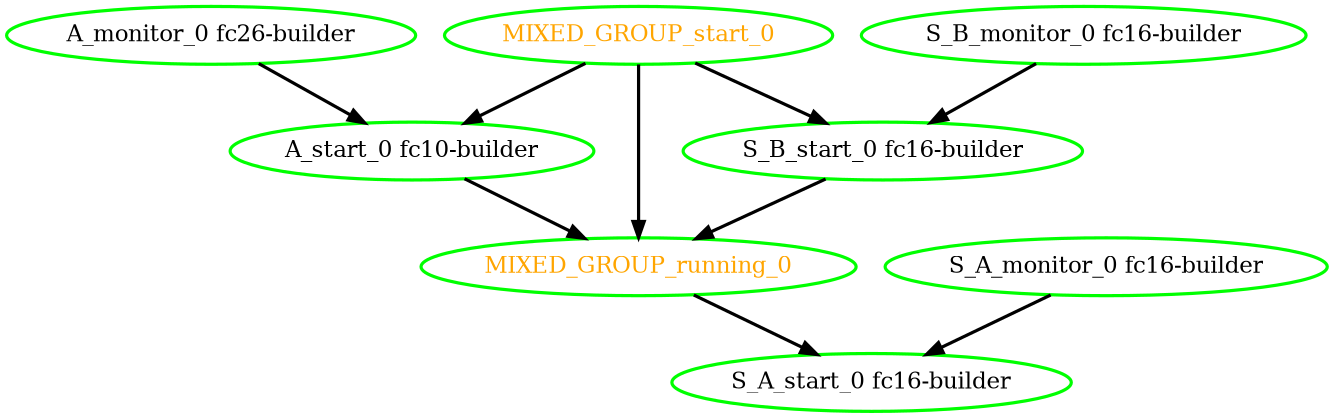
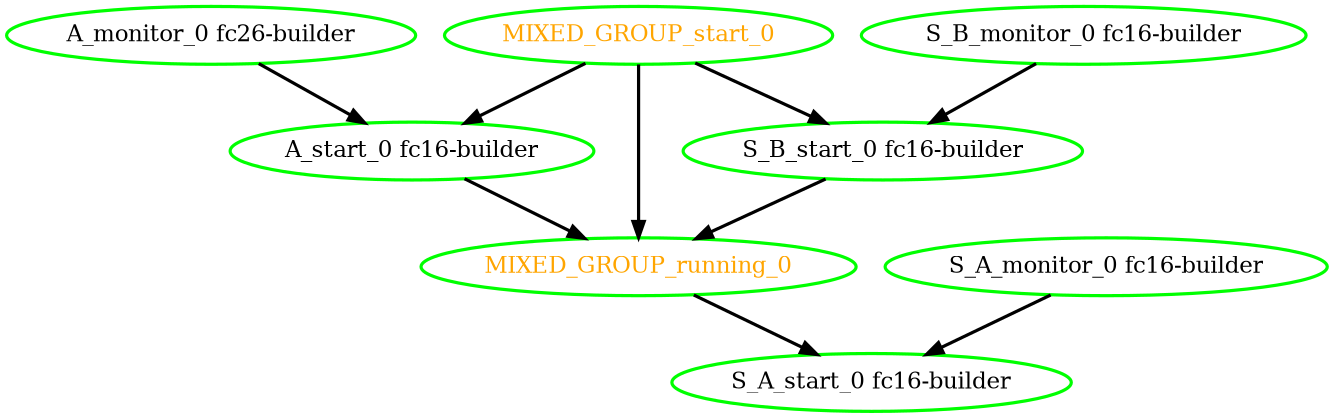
(412, 151) -> (412, 151)
